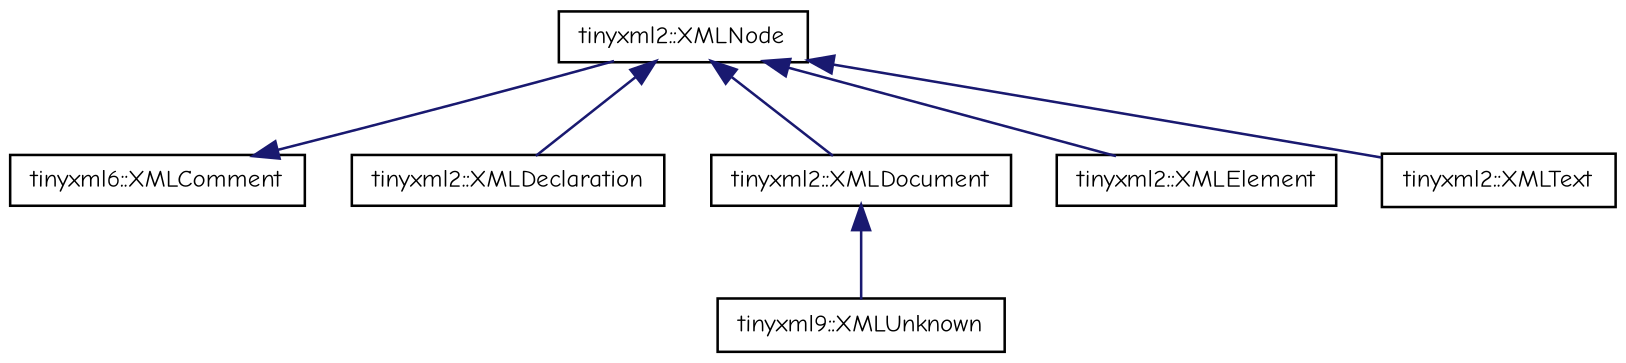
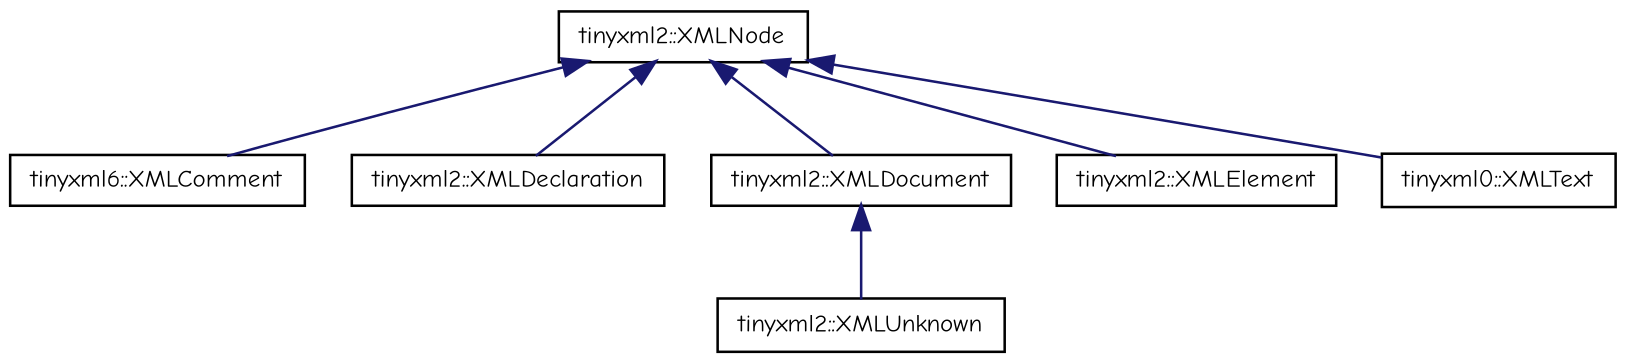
(446, 106) -> (395, 111)
(1499, 180) -> (1499, 180)
(861, 325) -> (861, 325)
